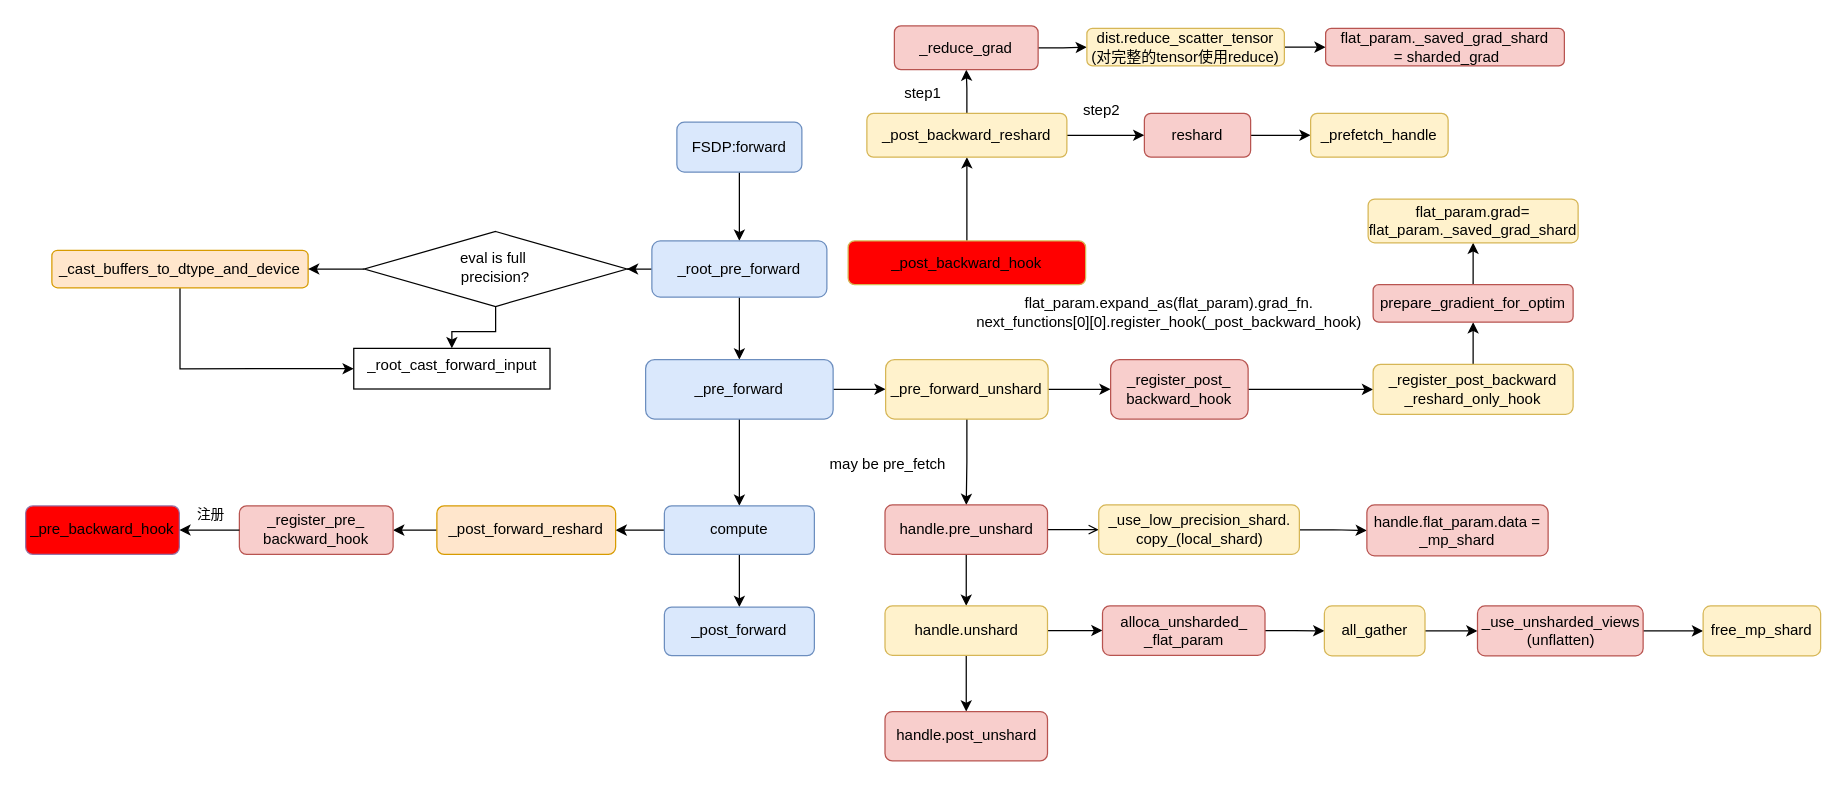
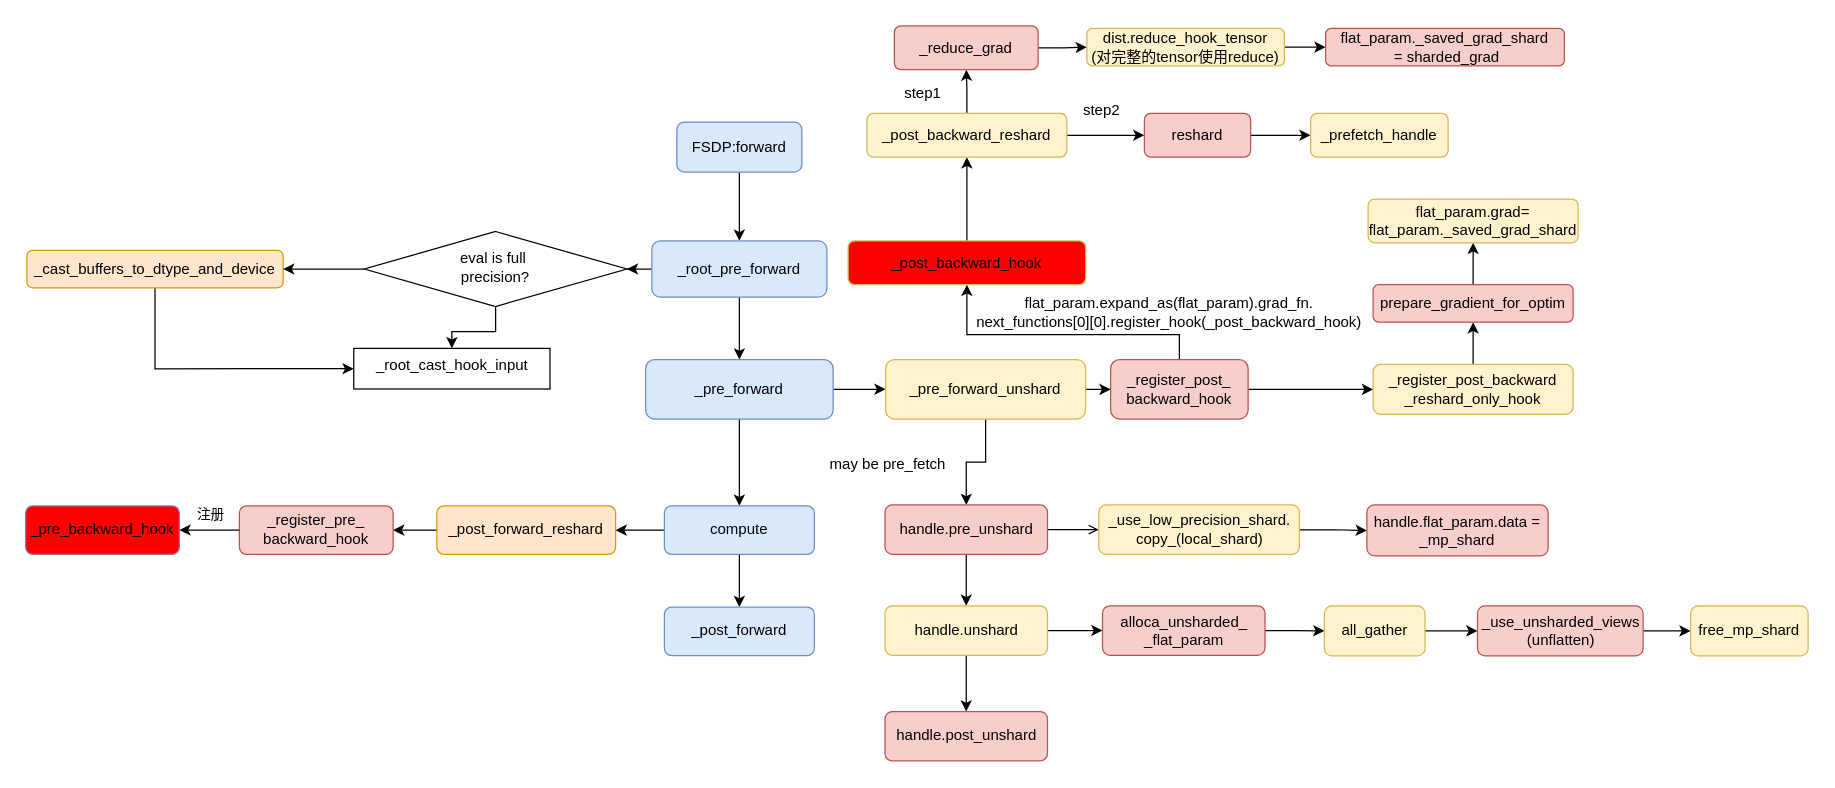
(1186, 47) -> (1186, 47)
(180, 269) -> (155, 269)
none -> (1065, 334)
(453, 366) -> (453, 366)
(967, 389) -> (986, 389)
(1762, 631) -> (1749, 631)
